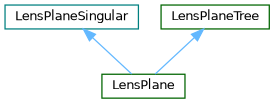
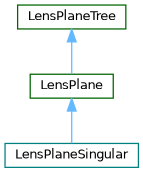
(112, 56) -> (72, 127)
